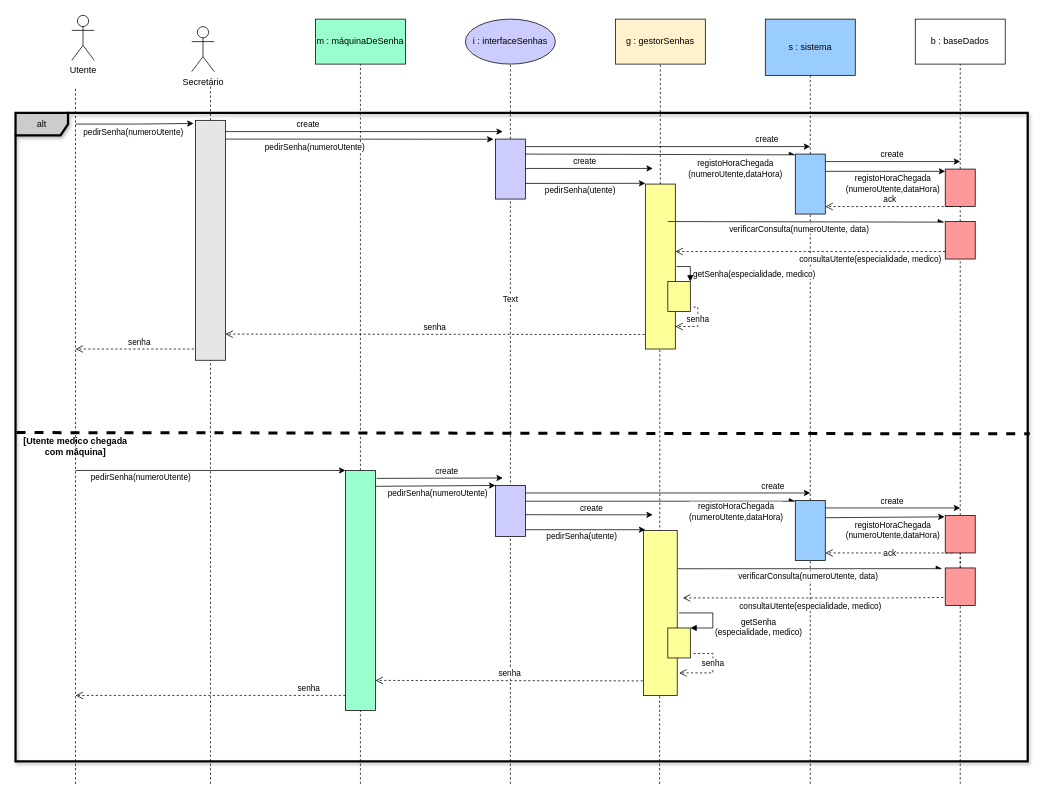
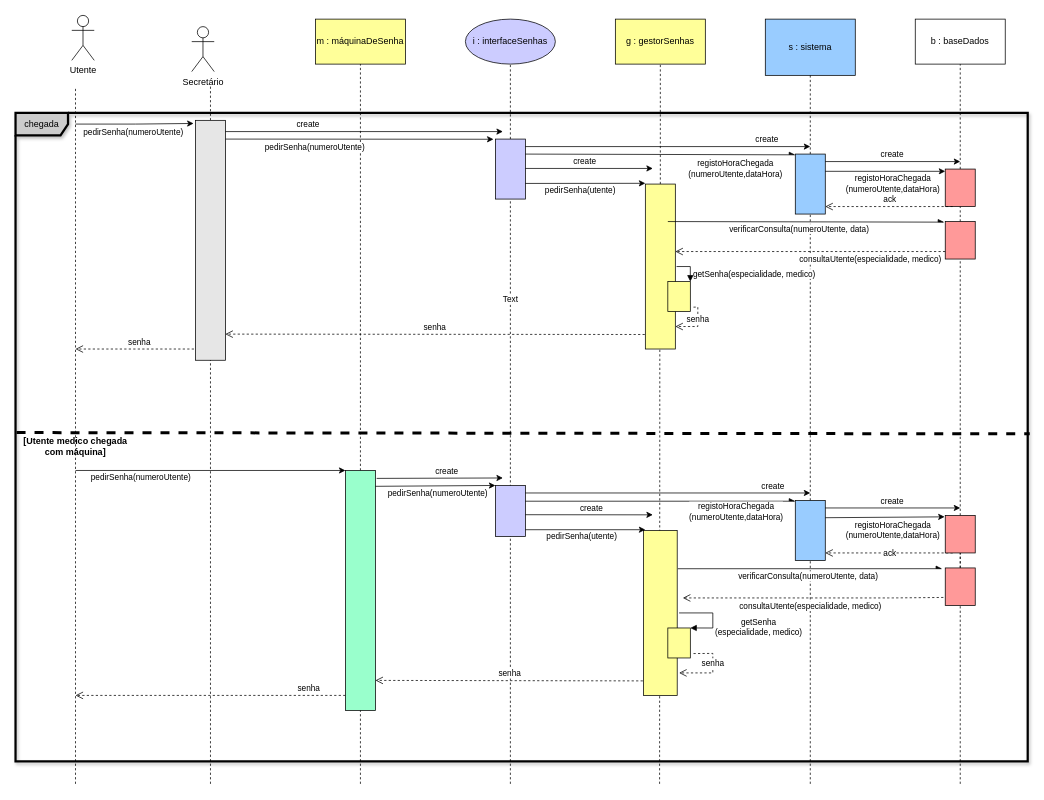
(360, 42) -> (360, 42)
(660, 42) -> (660, 42)
(42, 124) -> (42, 124)
